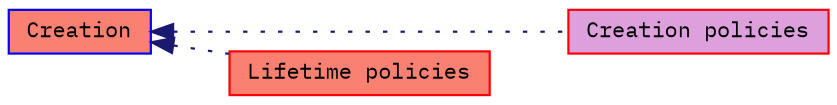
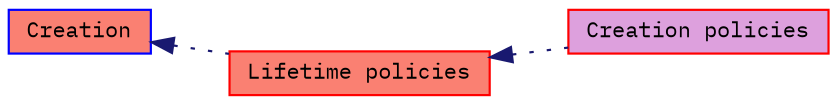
(371, 32) -> (540, 51)
